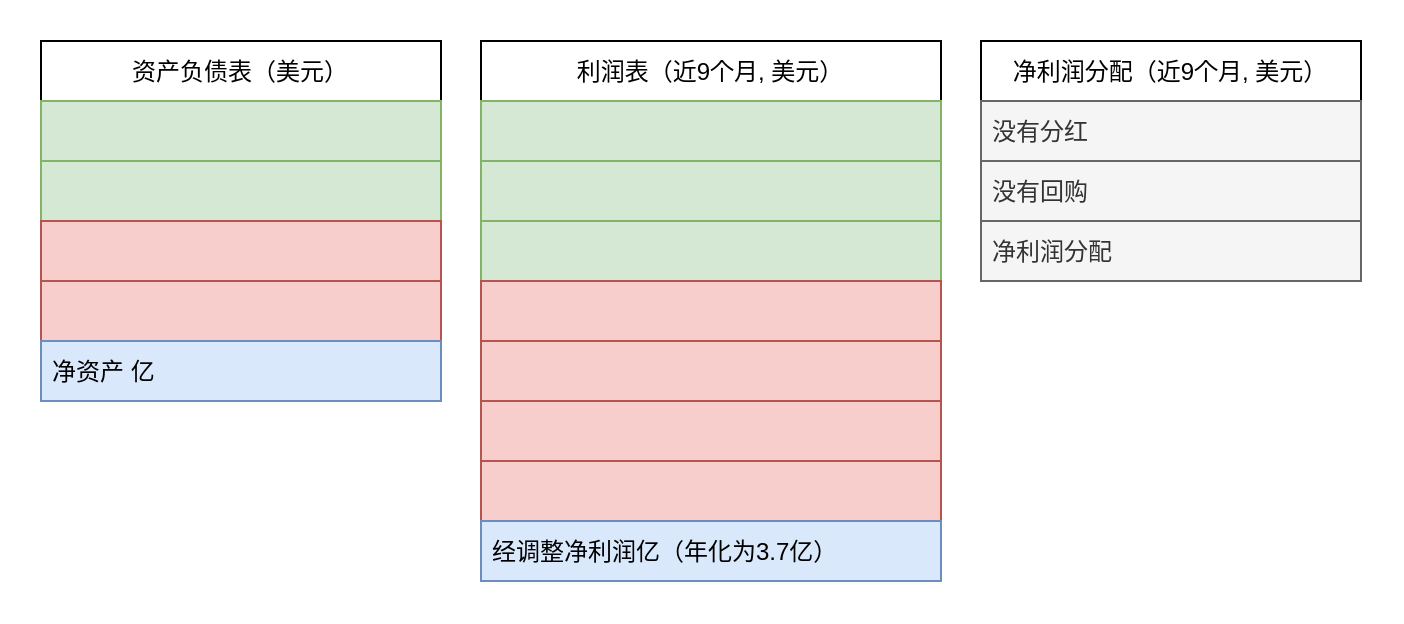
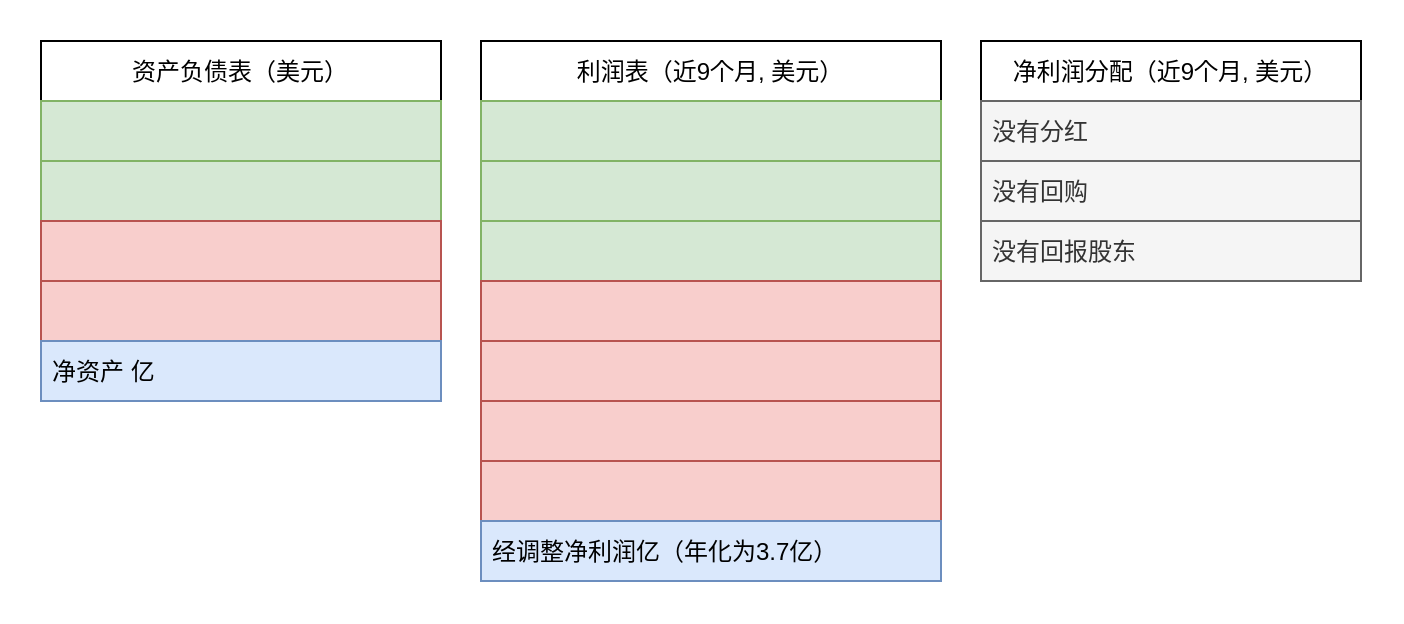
(1052, 252) -> (1064, 252)
